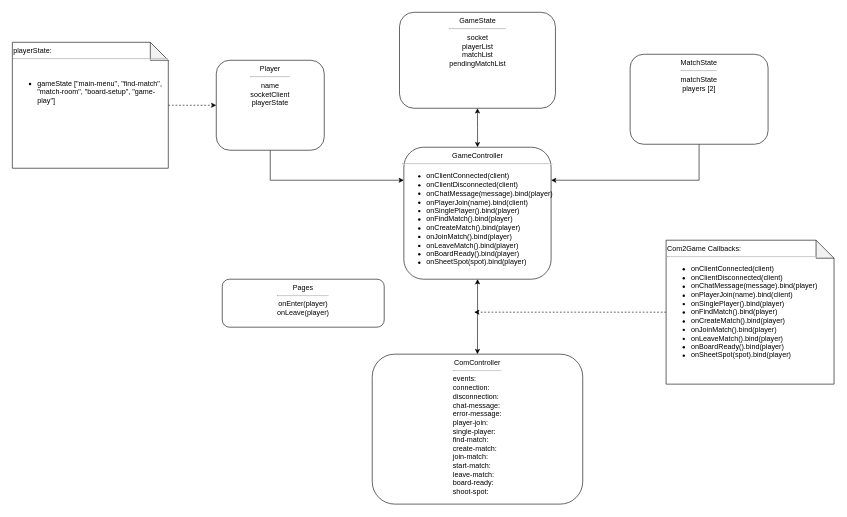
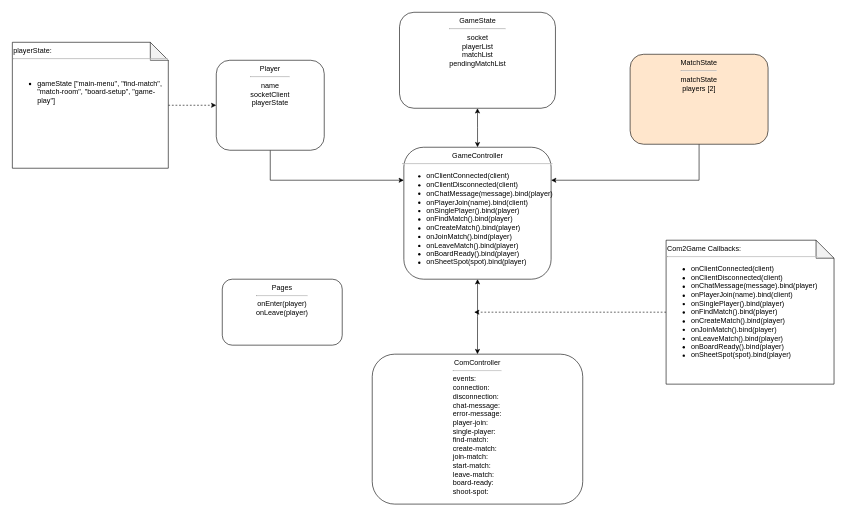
(699, 99) -> (699, 99)
(303, 303) -> (282, 312)
